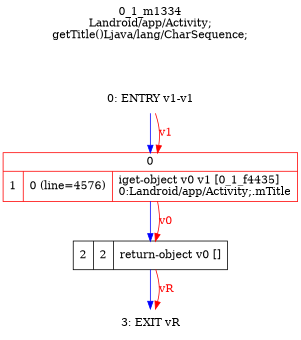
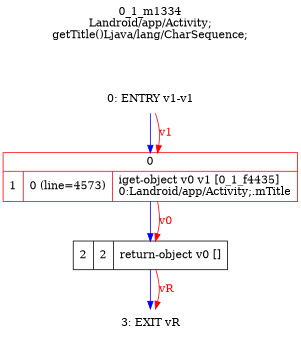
(68, 186) -> (68, 186)
